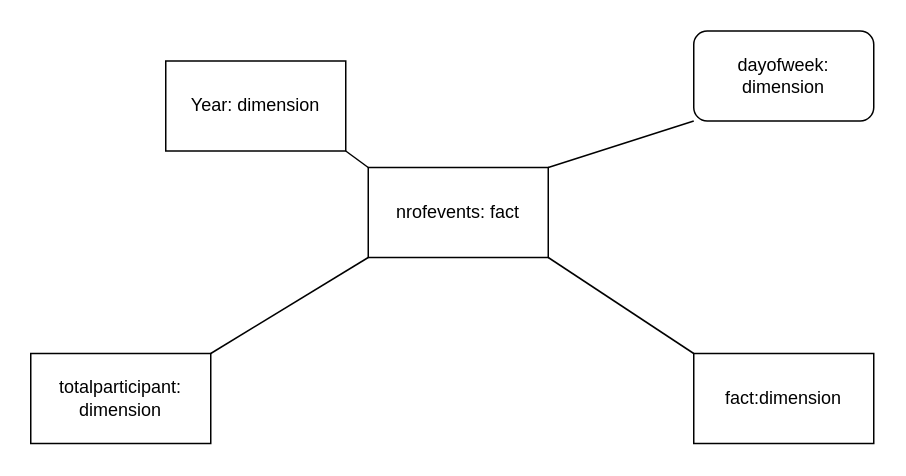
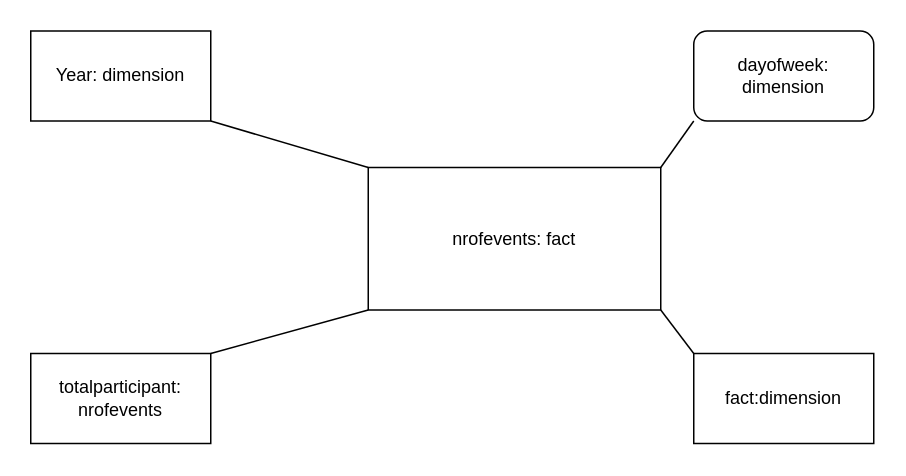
(256, 106) -> (121, 76)
(458, 212) -> (515, 239)
(121, 398) -> (121, 398)
